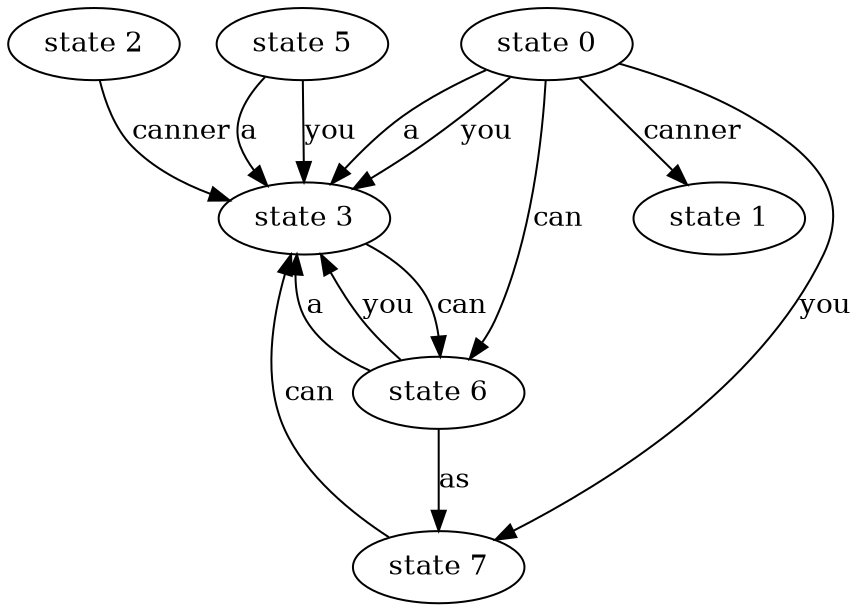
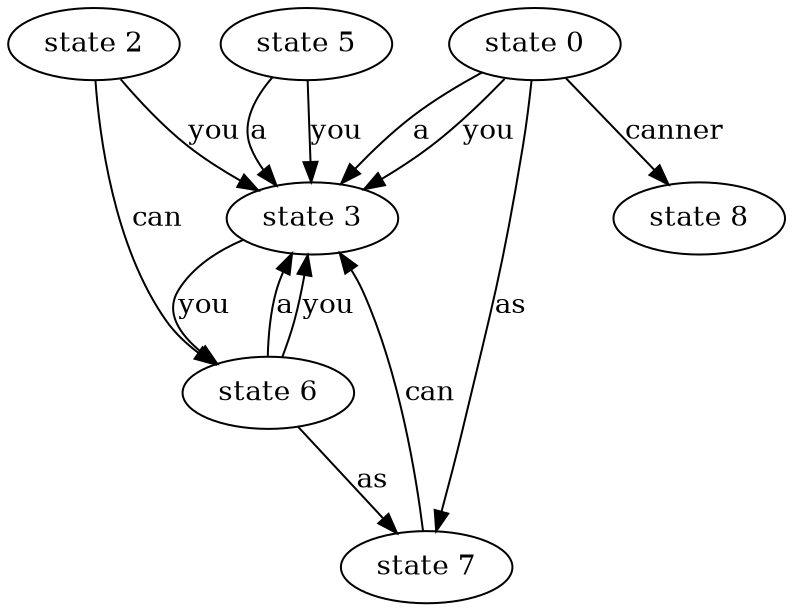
(181, 131) -> (214, 131)
(528, 215) -> (122, 227)
(719, 218) -> (699, 218)
(462, 306) -> (204, 306)
(826, 306) -> (511, 306)
